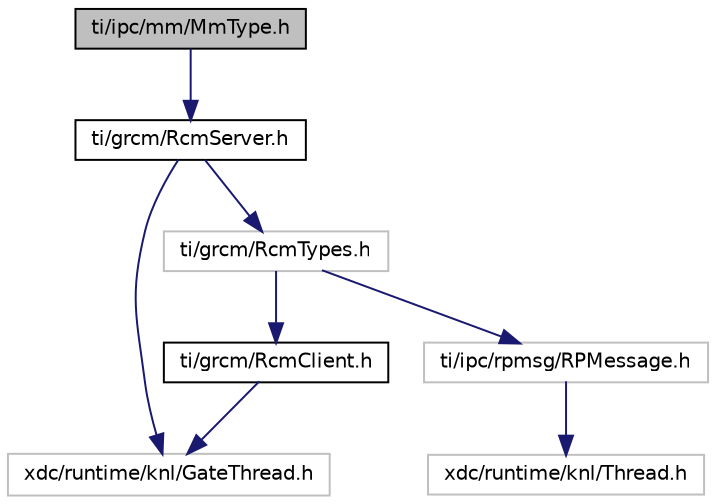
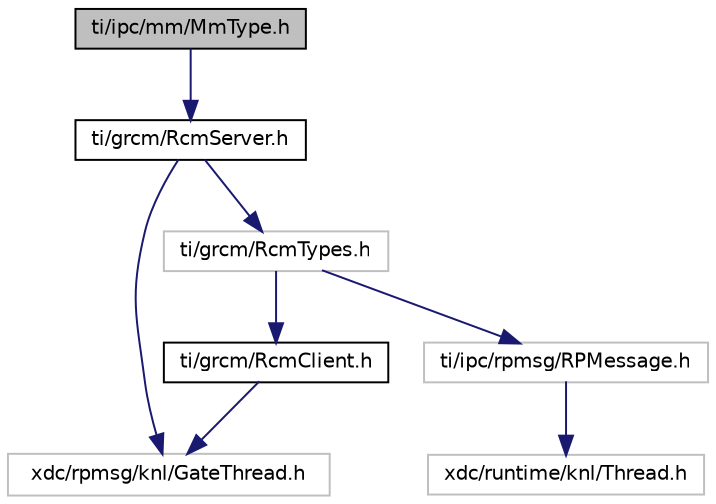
(169, 475) -> (169, 475)
